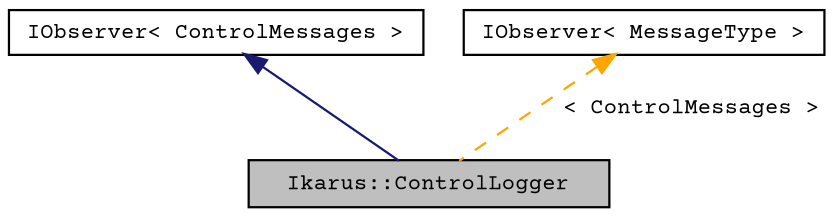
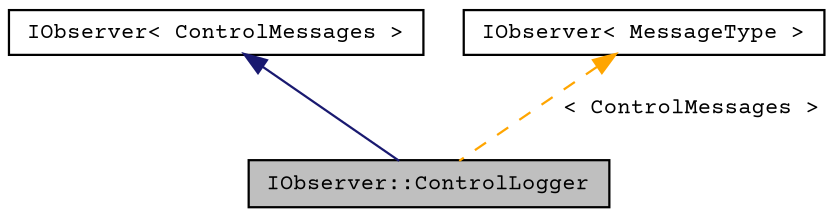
(429, 184) -> (429, 184)
